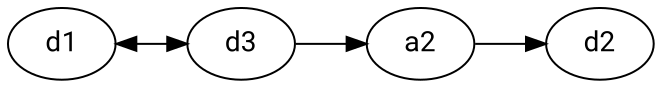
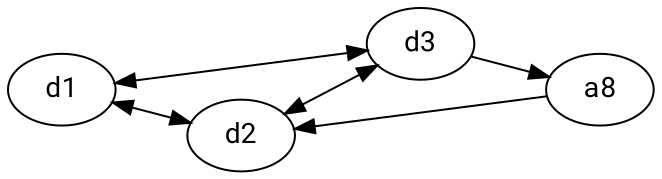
(421, 44) -> (600, 90)
none -> (331, 90)
none -> (152, 113)
